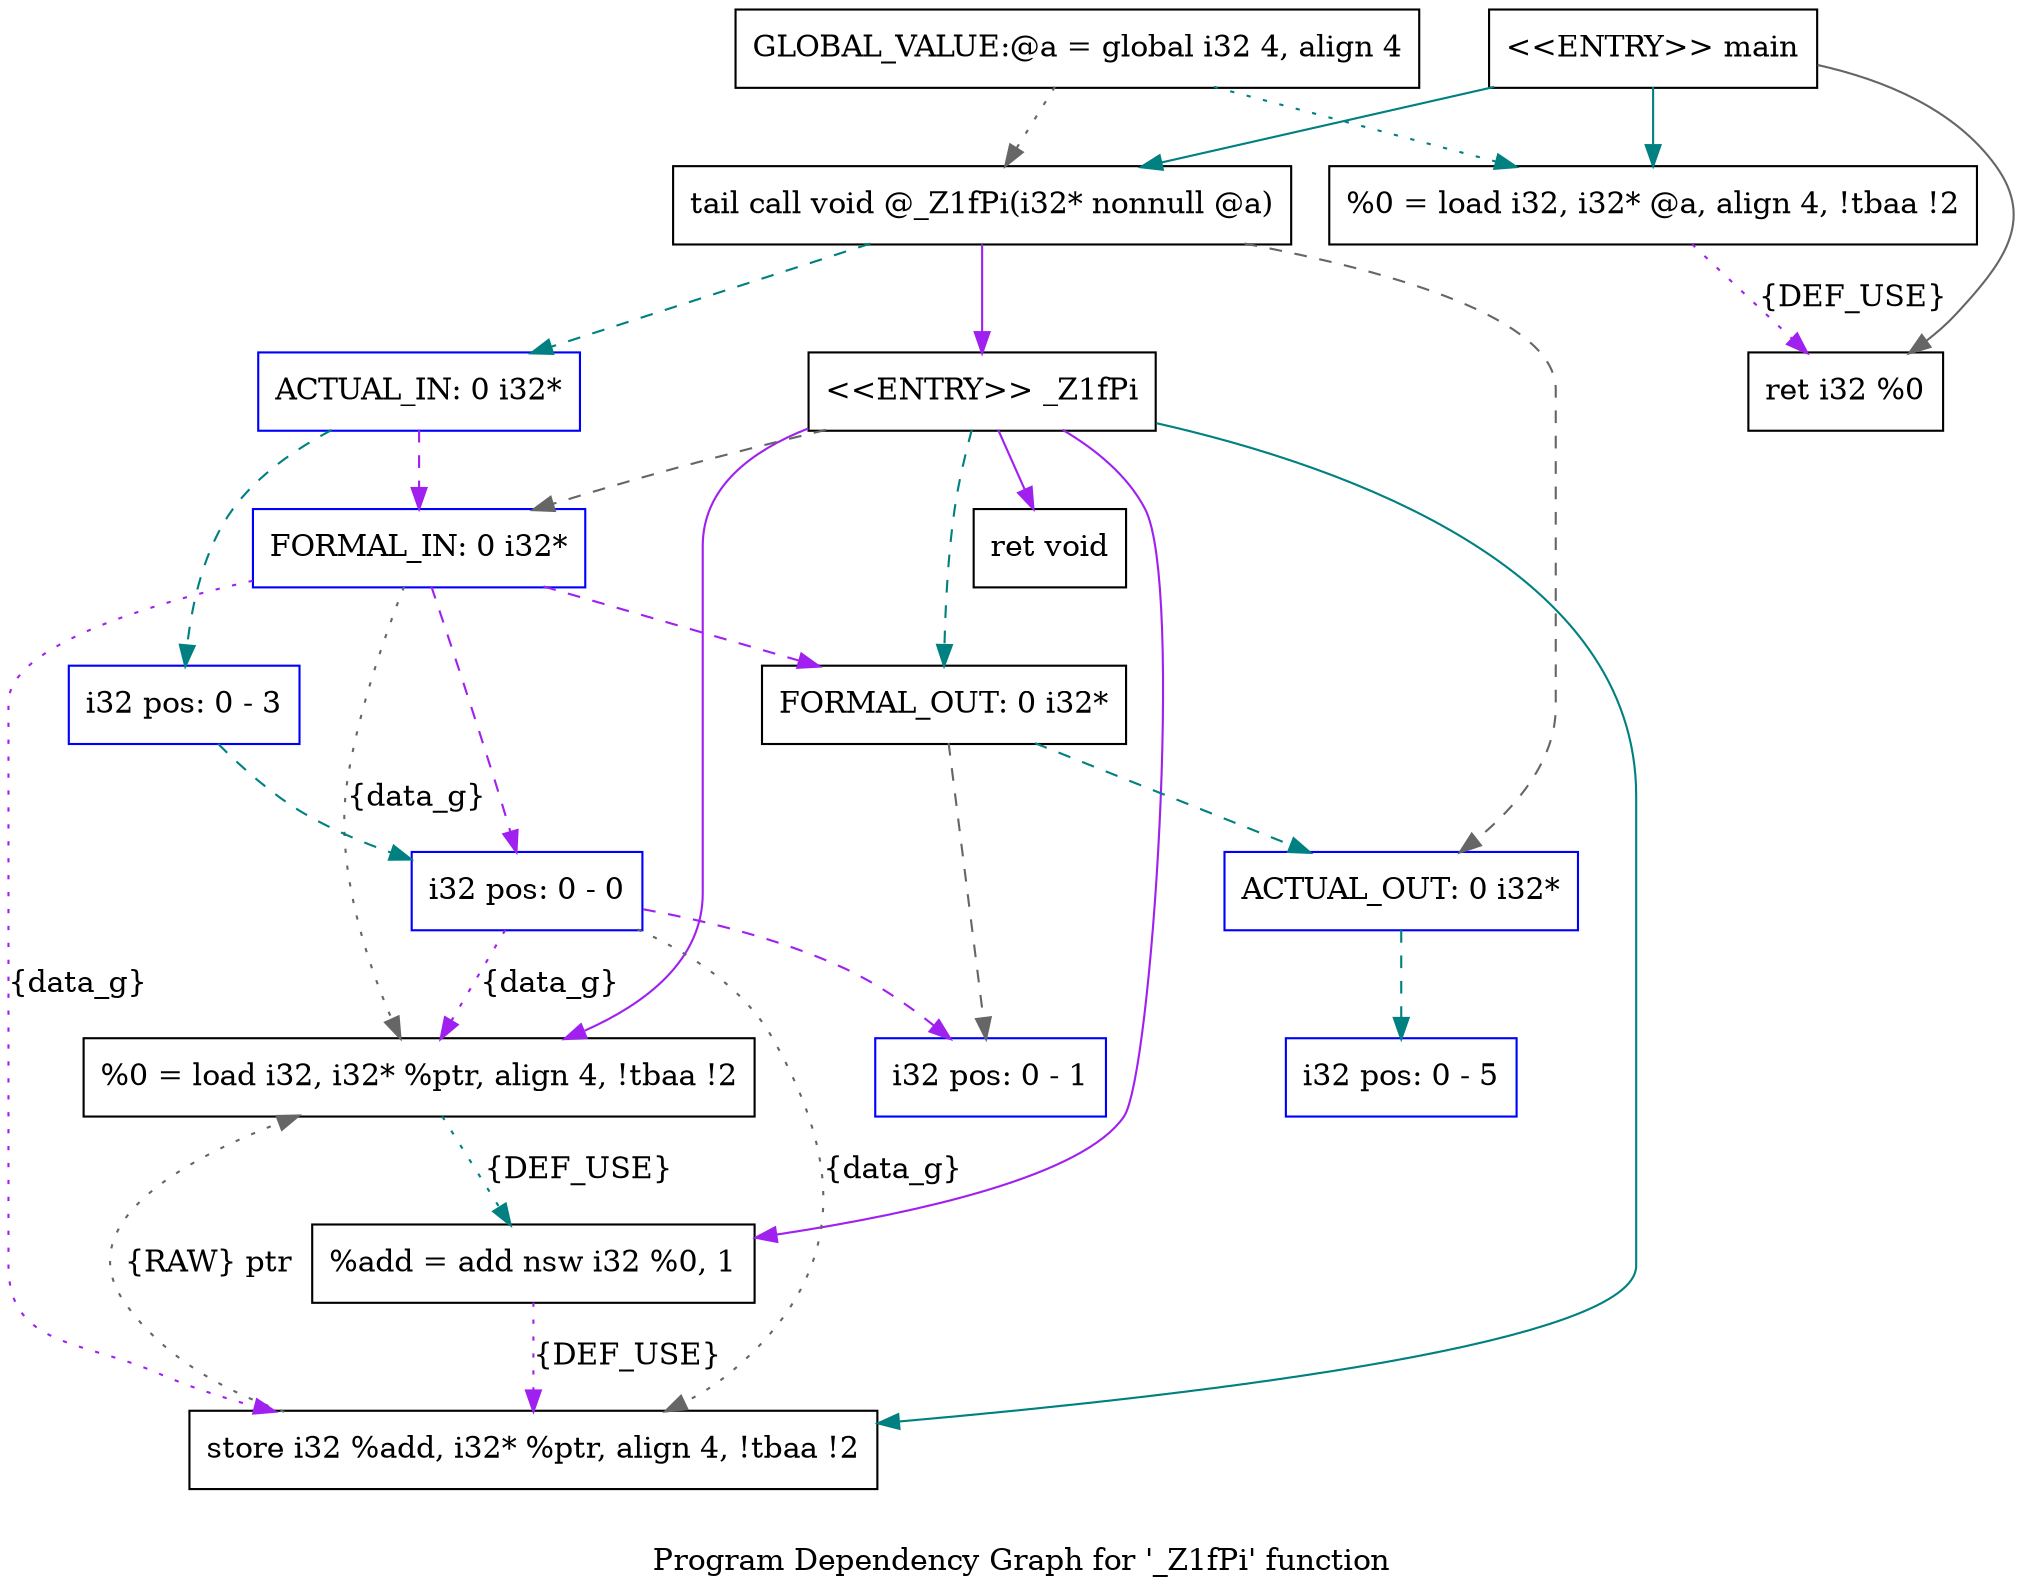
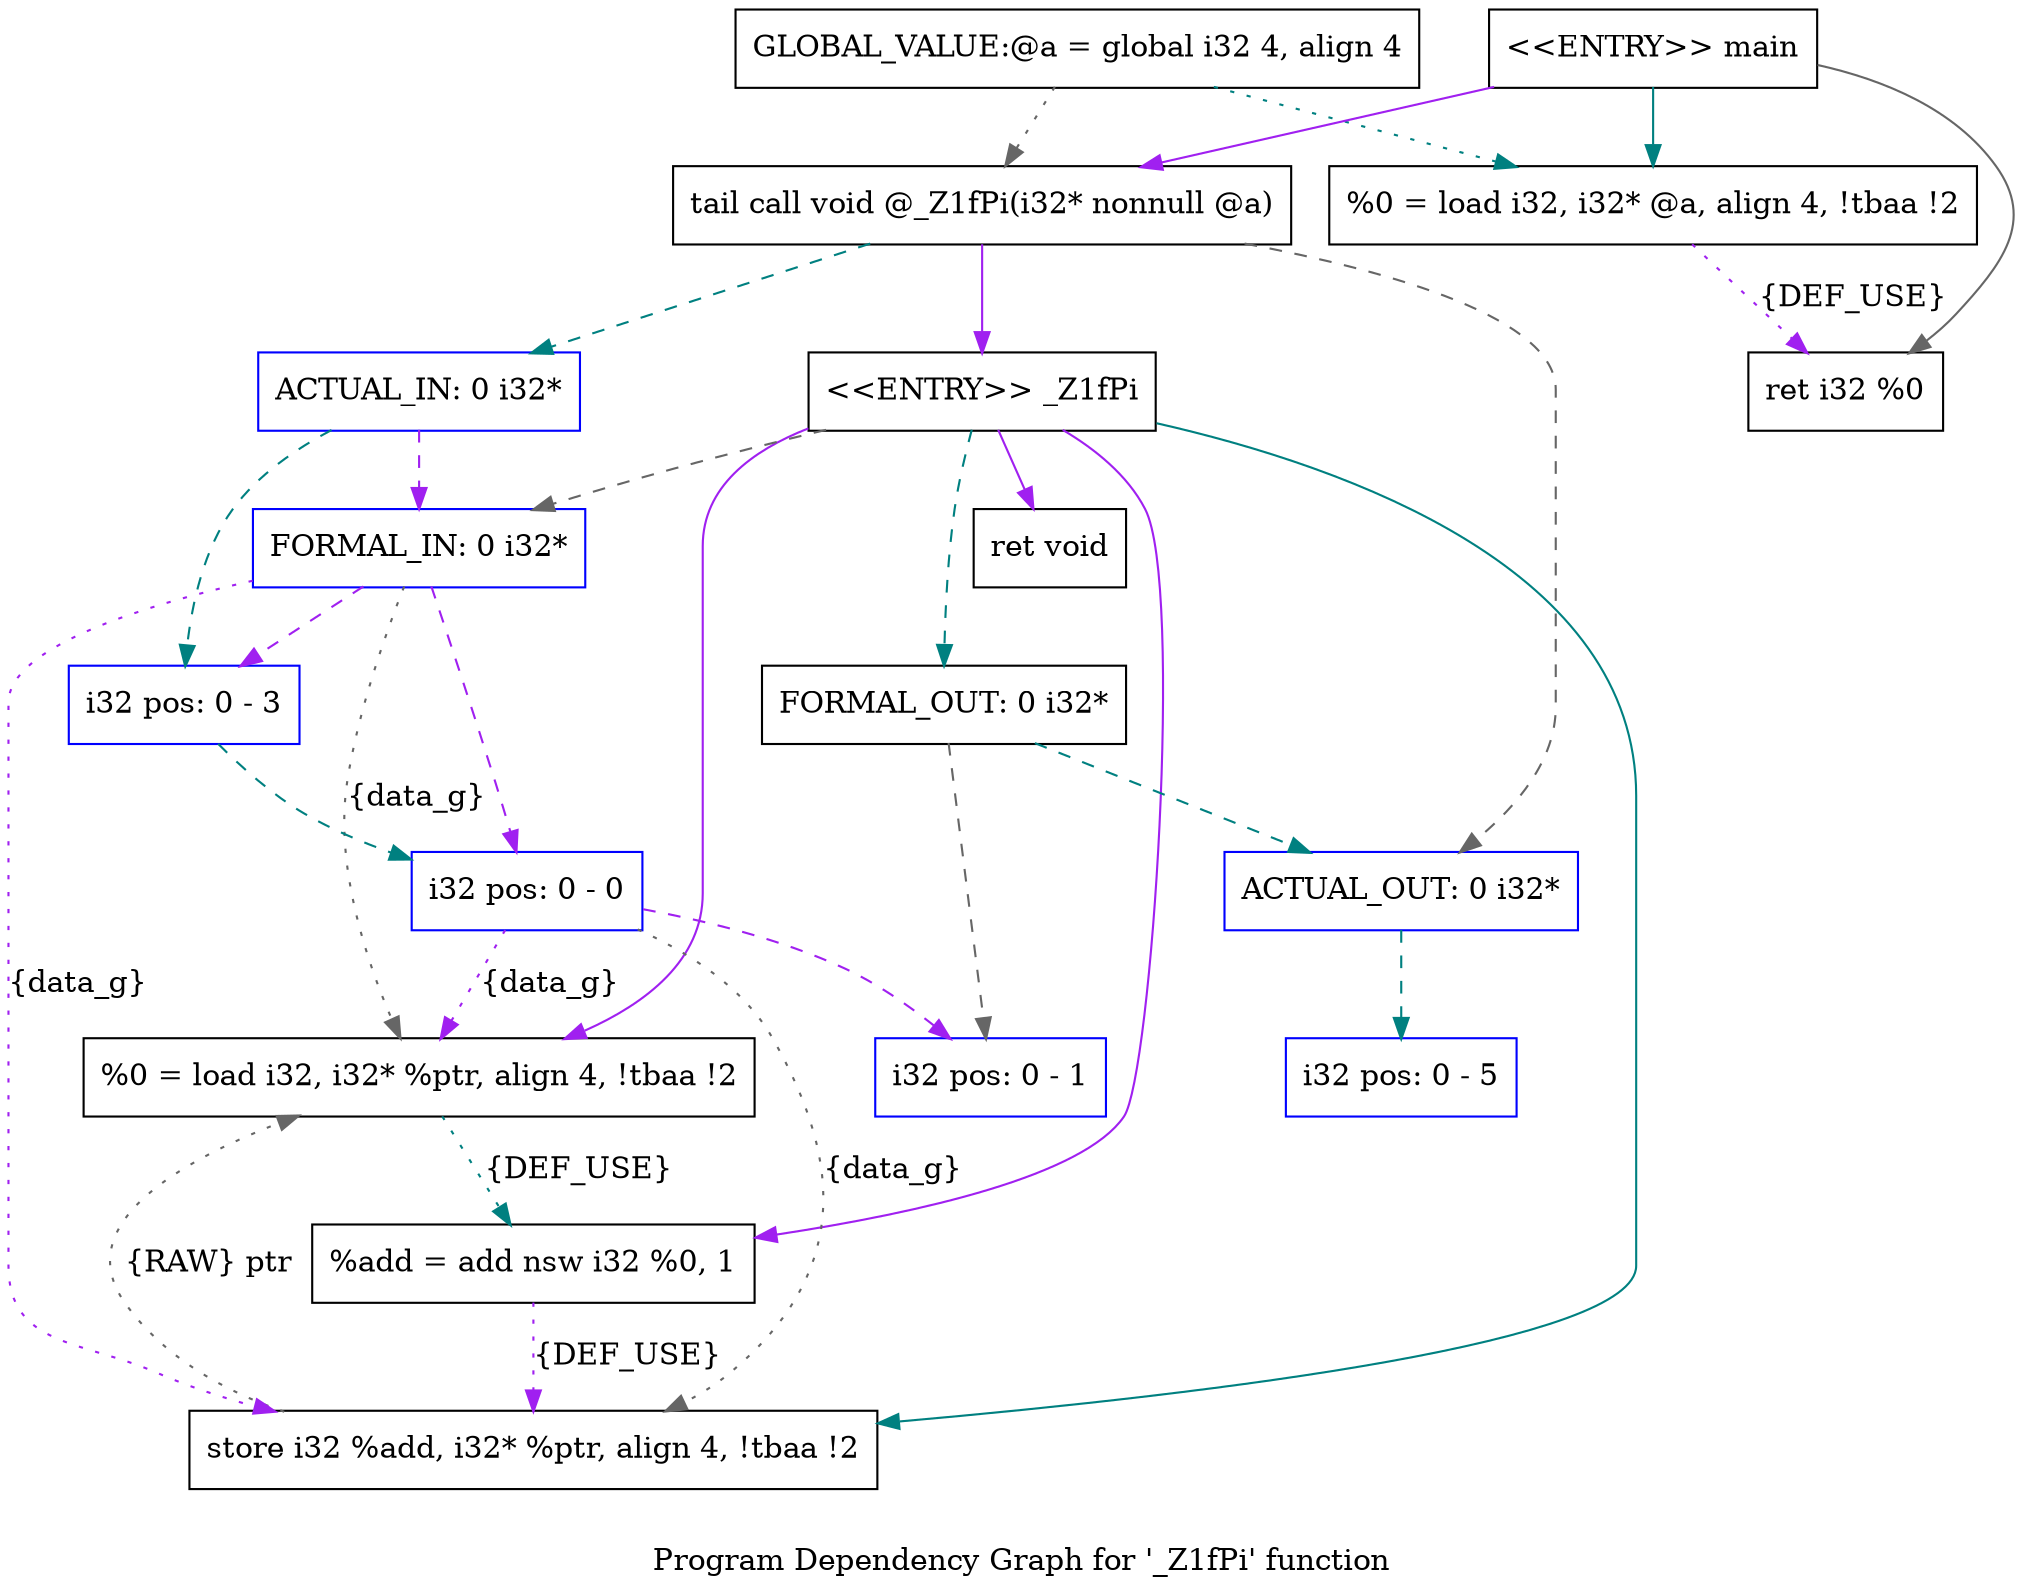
(1311, 128) -> (1311, 128)
(671, 623) -> (311, 620)
